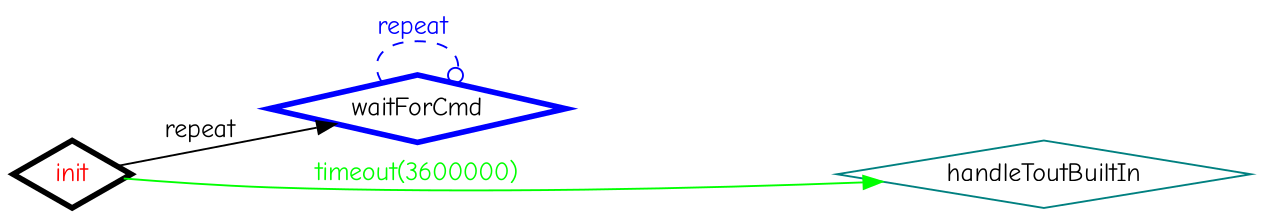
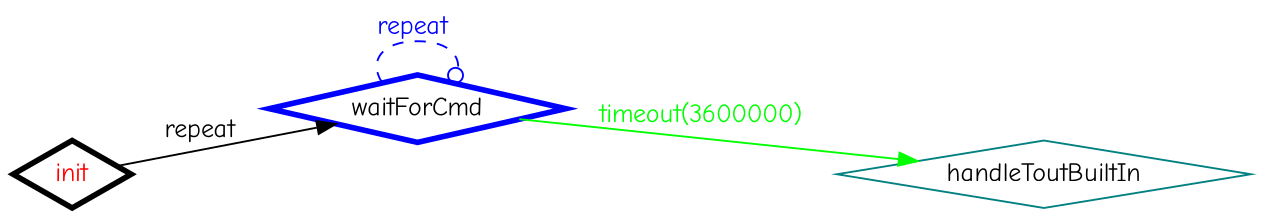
(493, 190) -> (709, 139)
